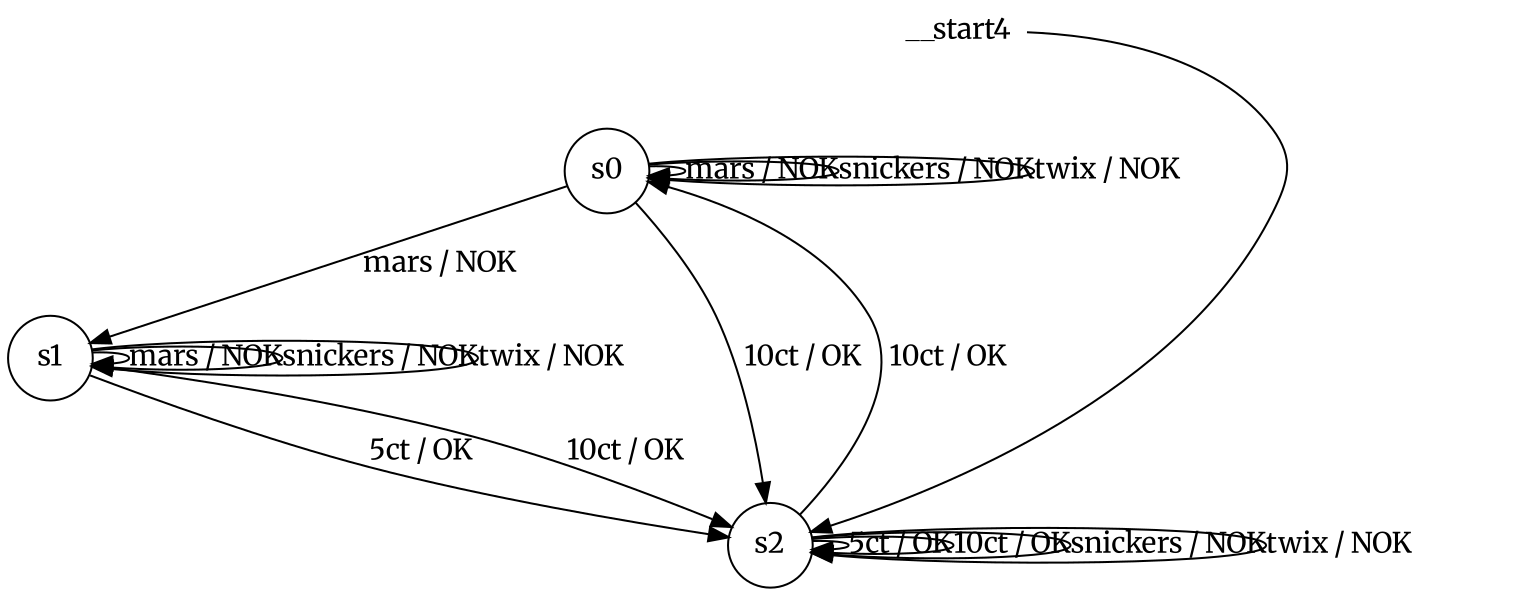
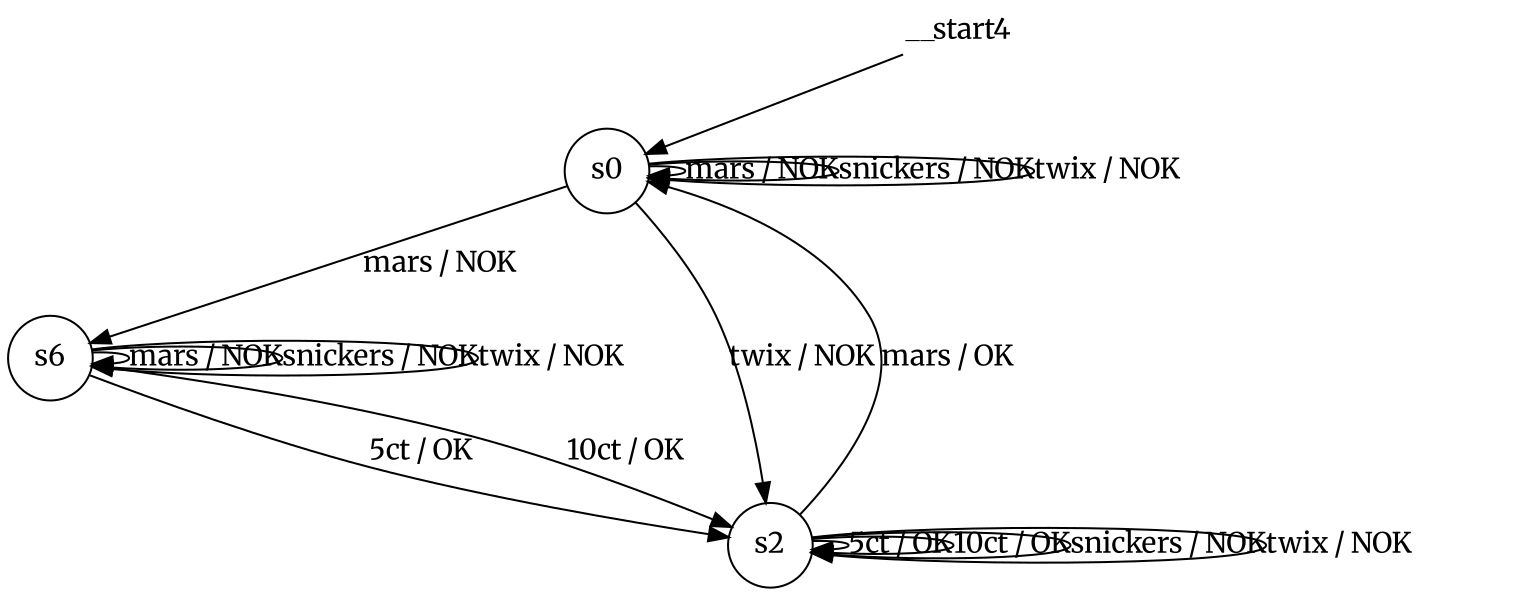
(1218, 292) -> (784, 101)
(50, 358) -> (50, 358)
(803, 358) -> (803, 358)
(948, 358) -> (948, 358)
